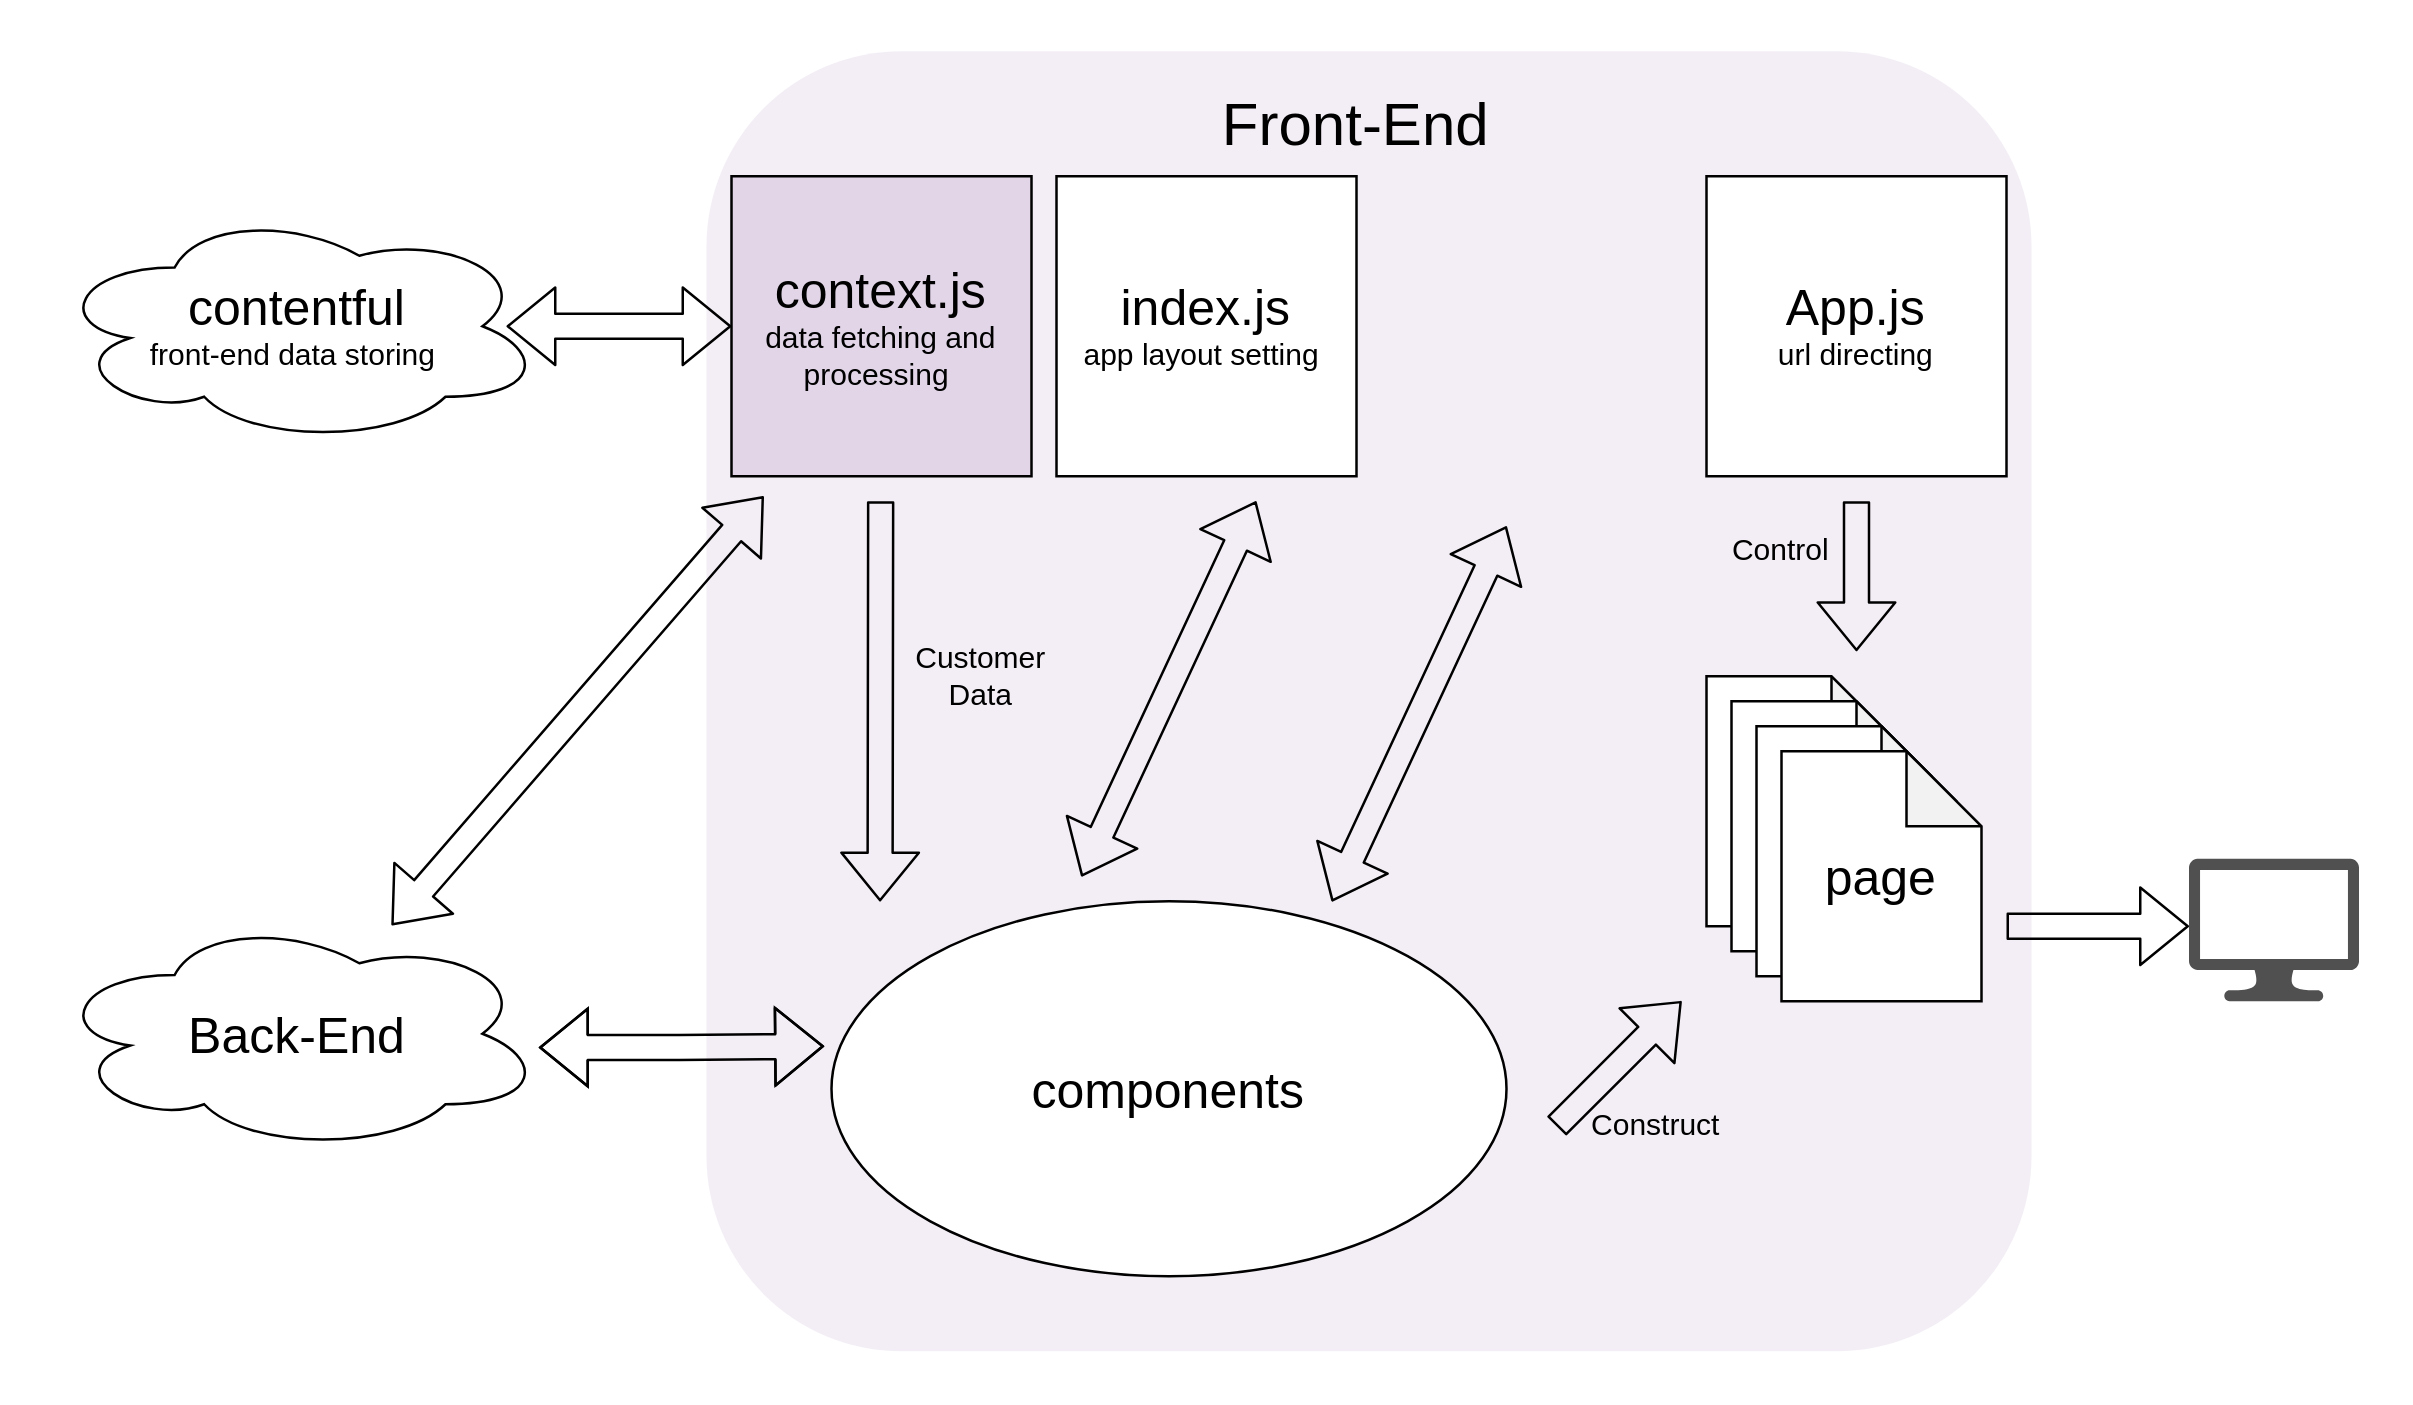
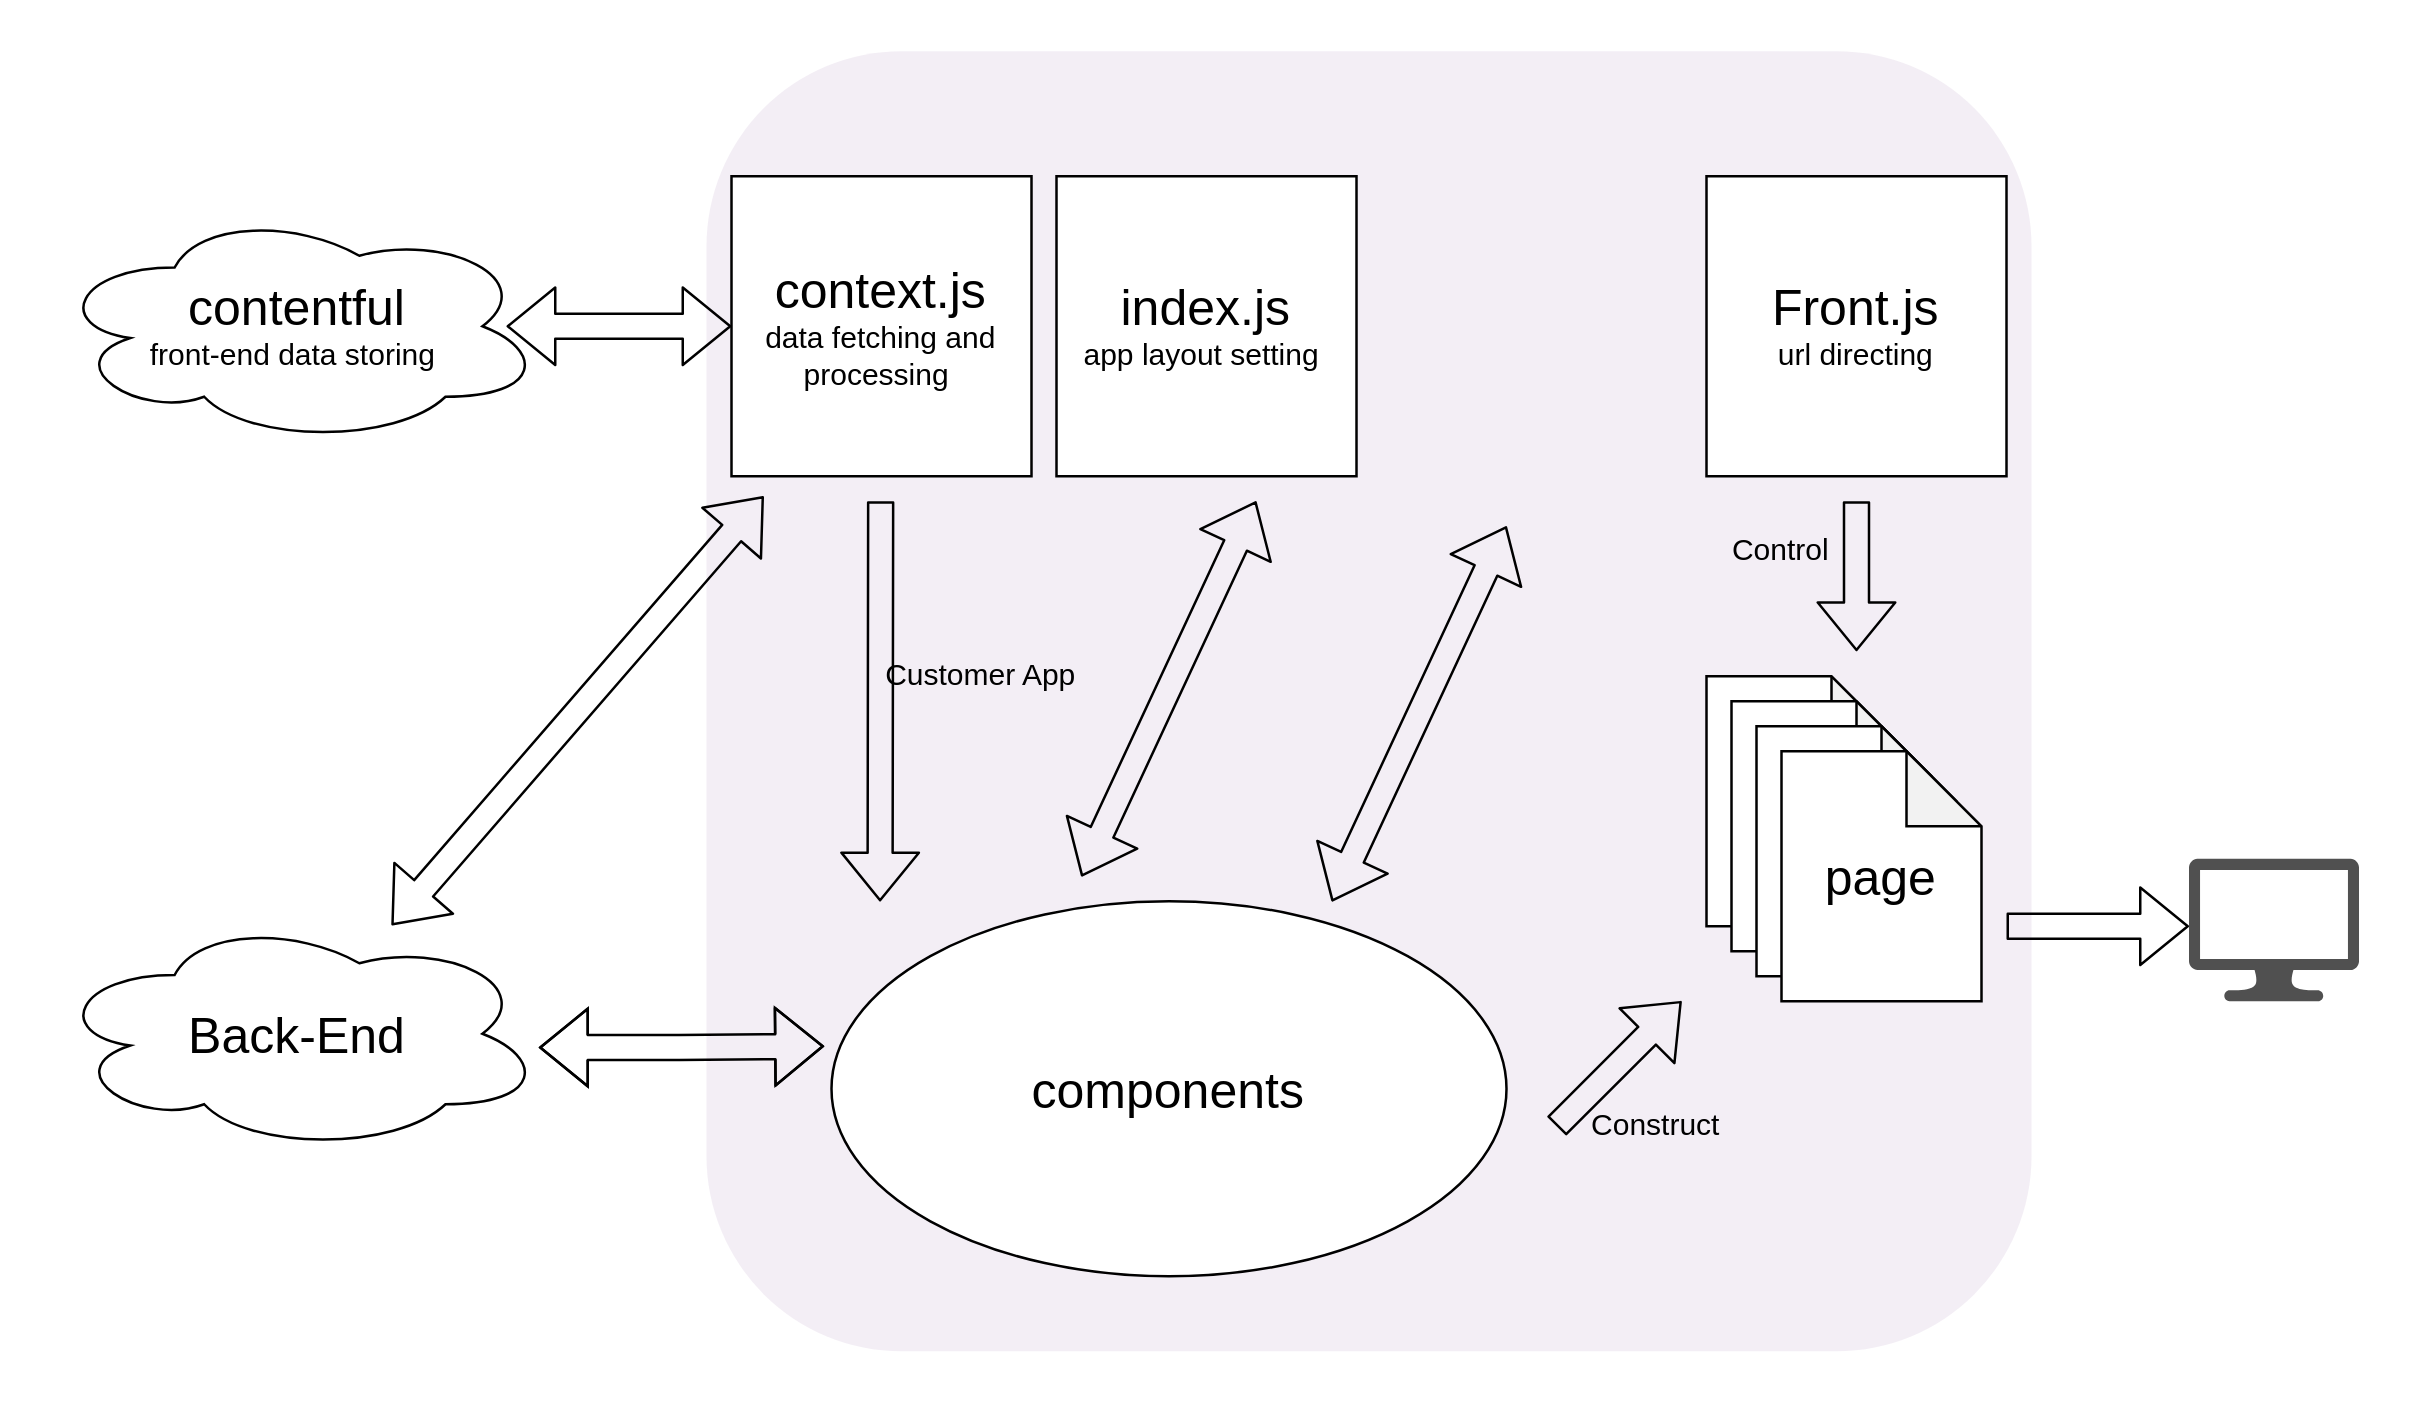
(1356, 126) -> none
(881, 326) -> (881, 326)
(1856, 326) -> (1856, 326)
(981, 676) -> (981, 676)
